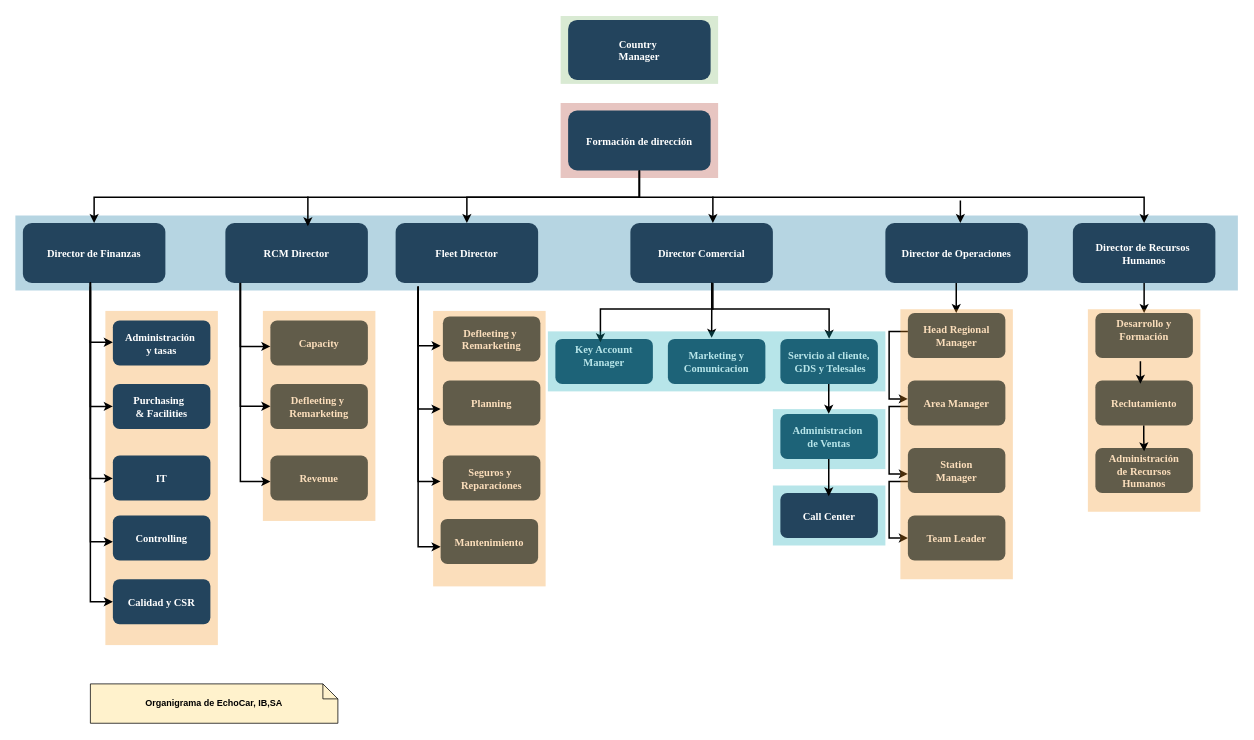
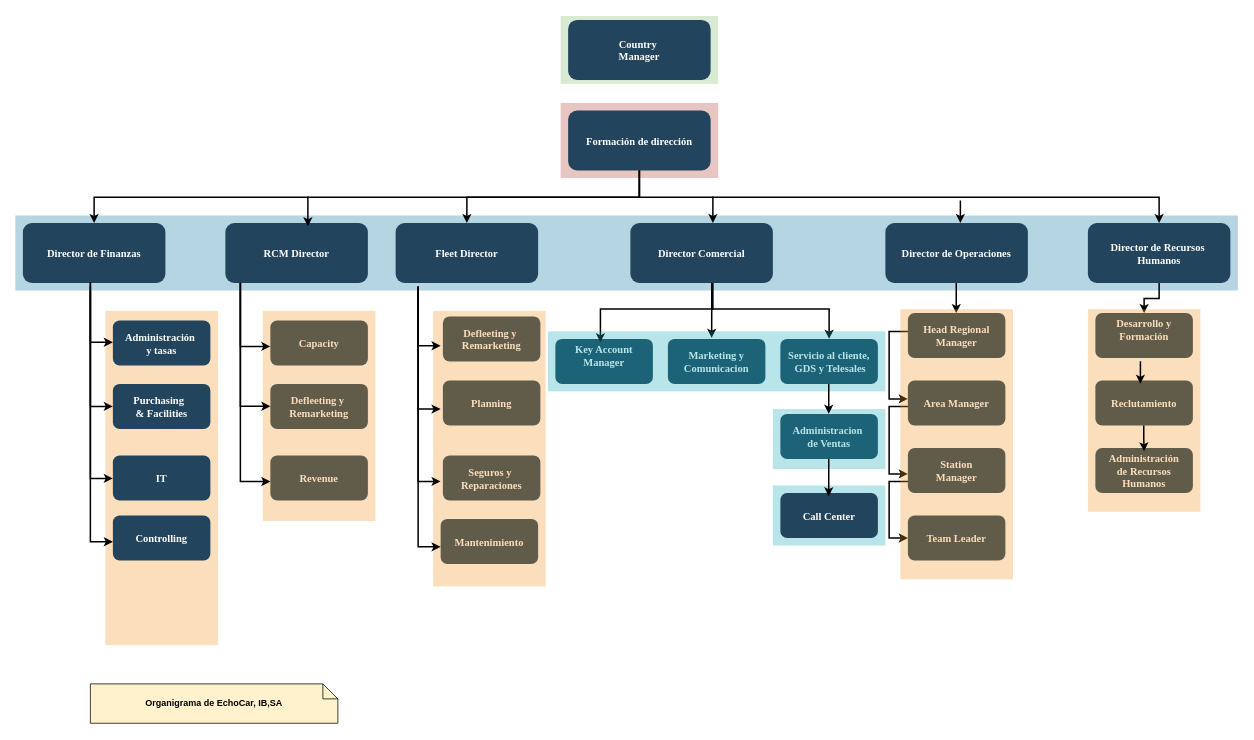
(1144, 253) -> (1159, 253)
(90, 580) -> none
(162, 602) -> none
